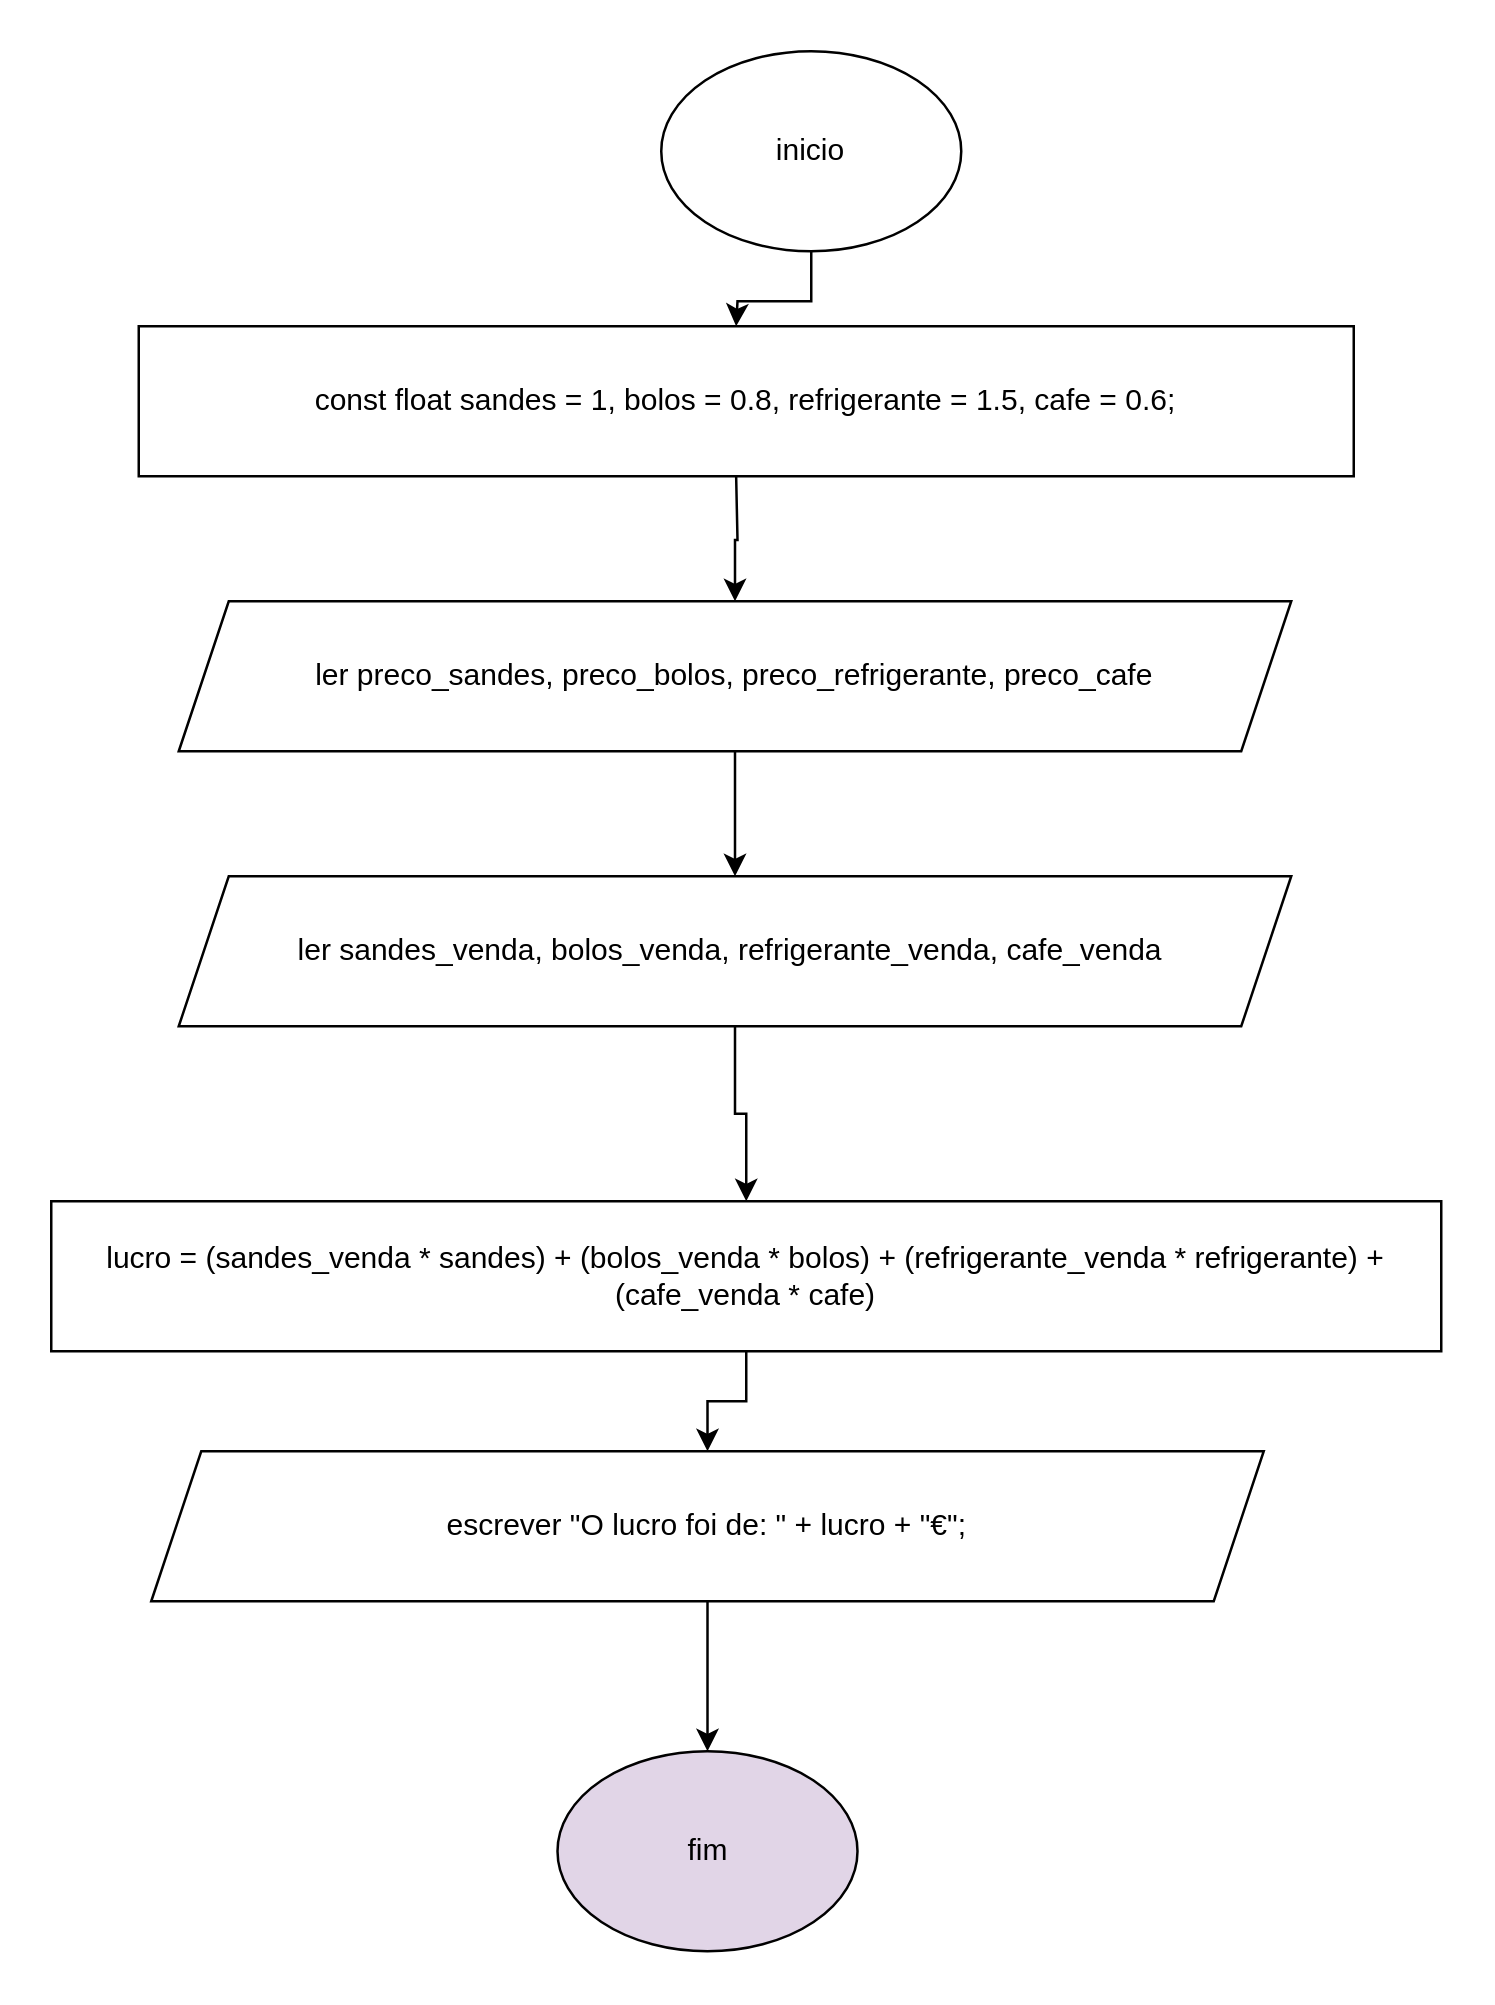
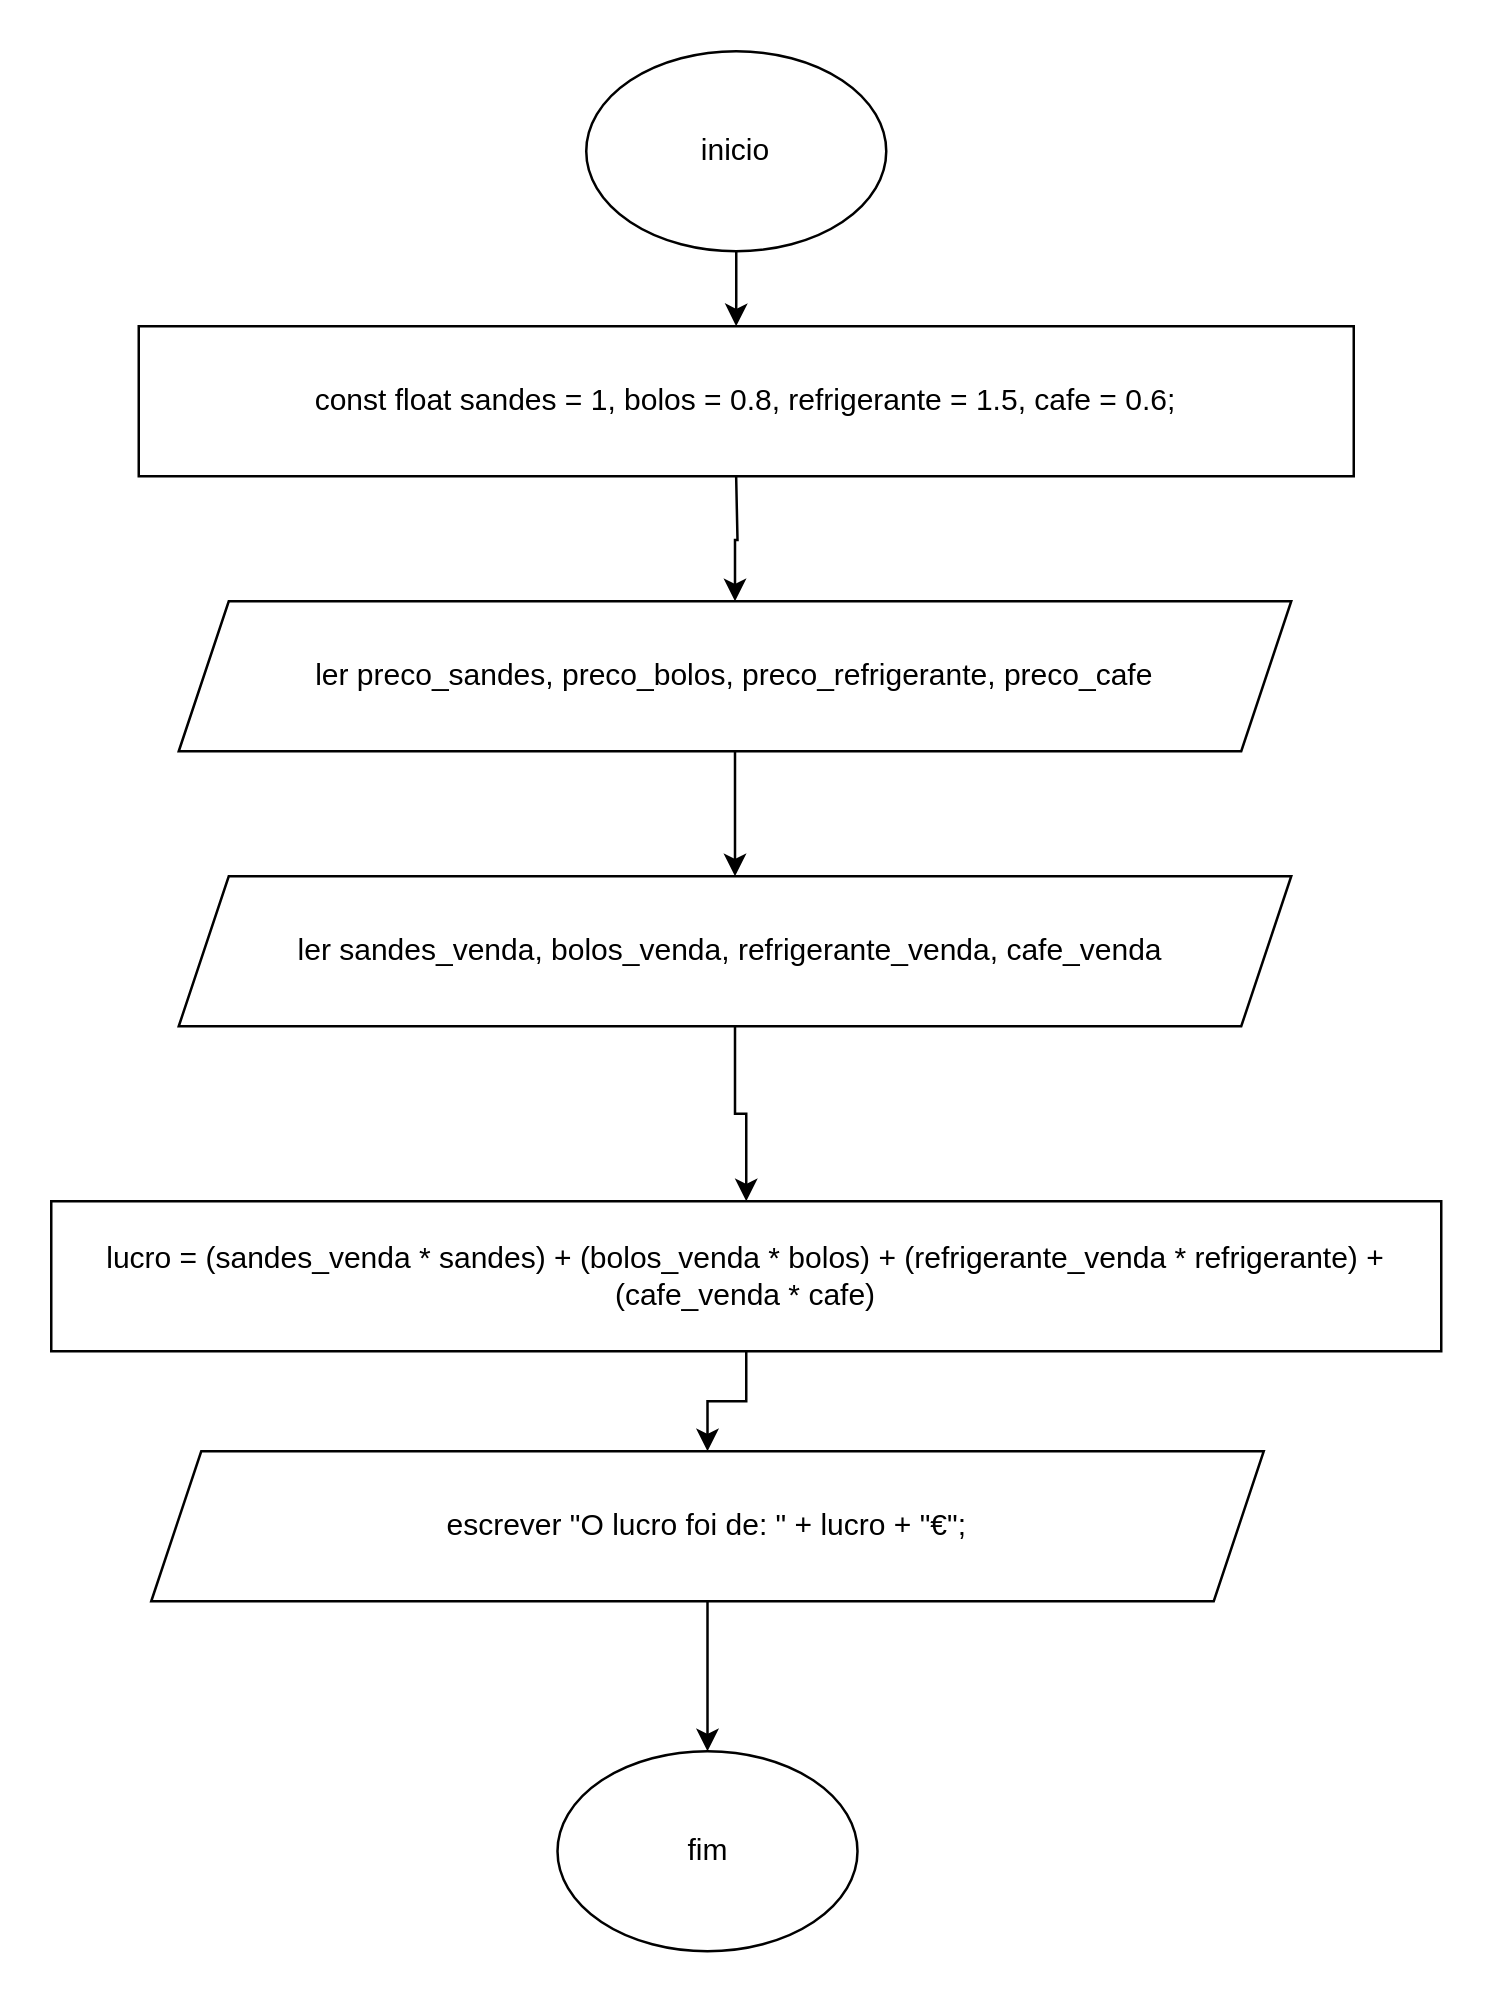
(811, 151) -> (736, 151)
(708, 1851) -> (708, 1851)
